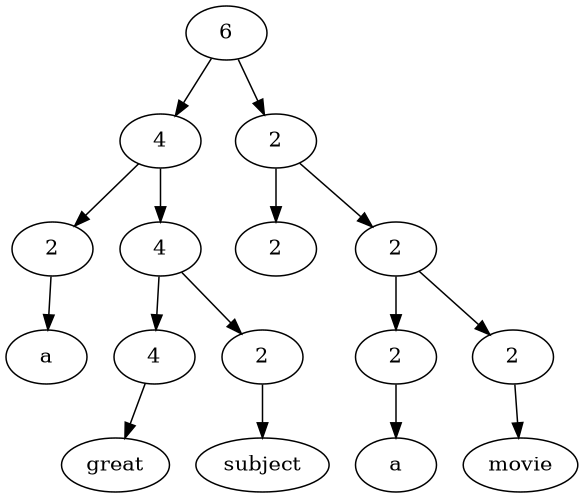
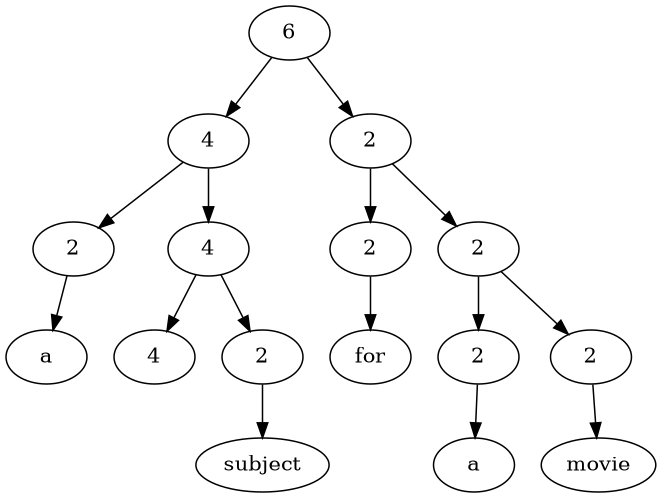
none -> (370, 357)
(116, 465) -> none
